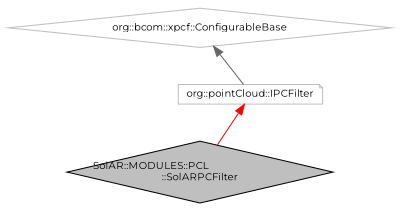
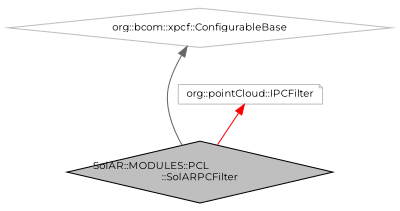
(232, 69) -> (167, 100)
